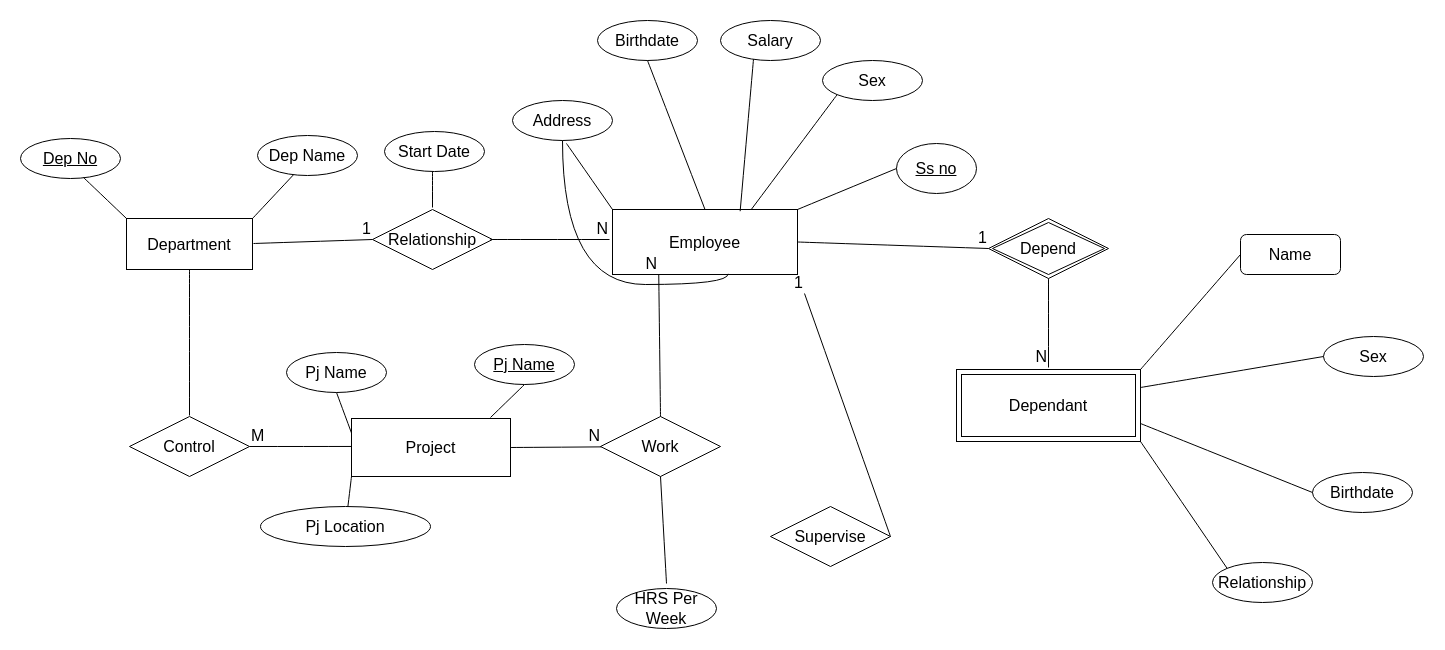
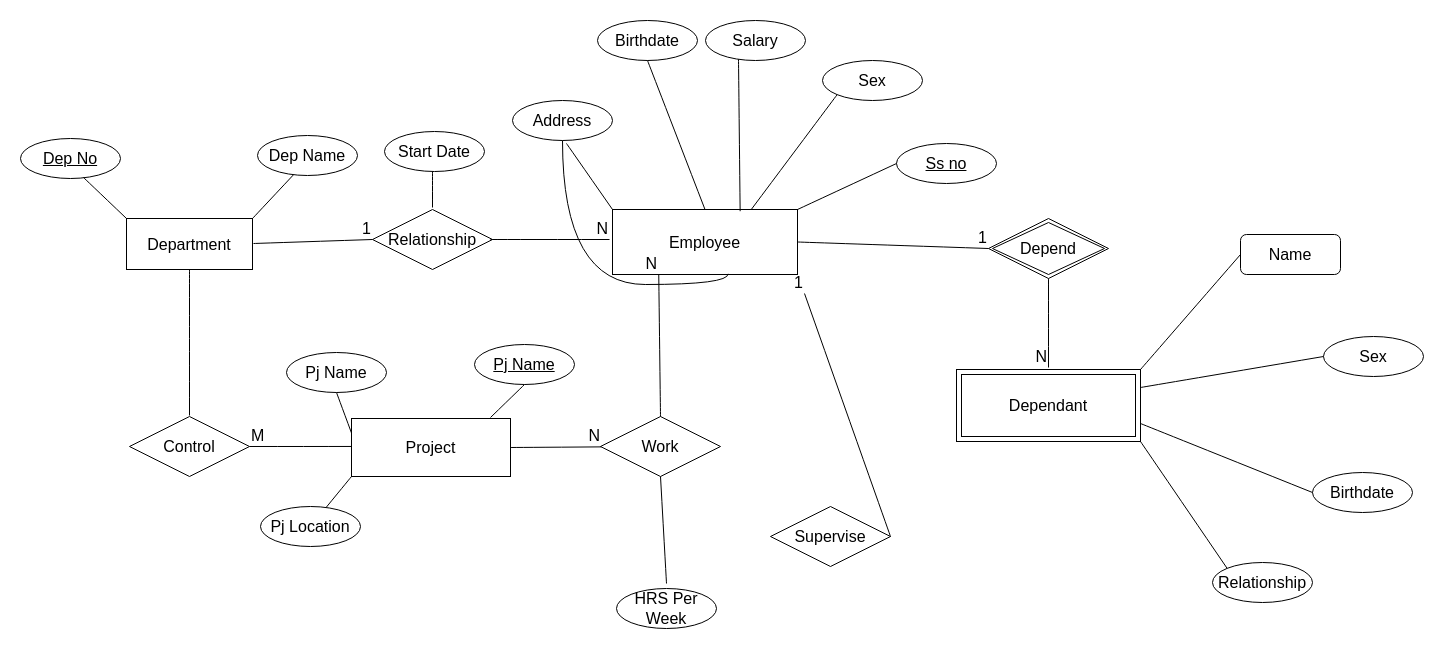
(771, 41) -> (756, 41)
(937, 169) -> (947, 164)
(346, 527) -> (311, 527)
